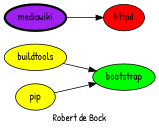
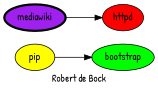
(35, 57) -> none
